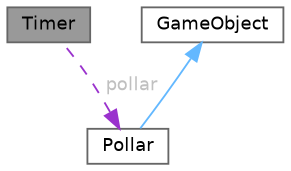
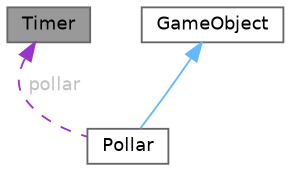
(88, 76) -> (36, 110)
